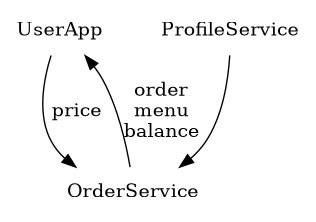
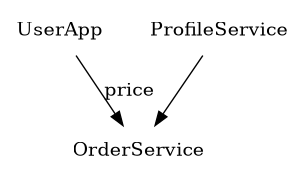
(117, 115) -> none
